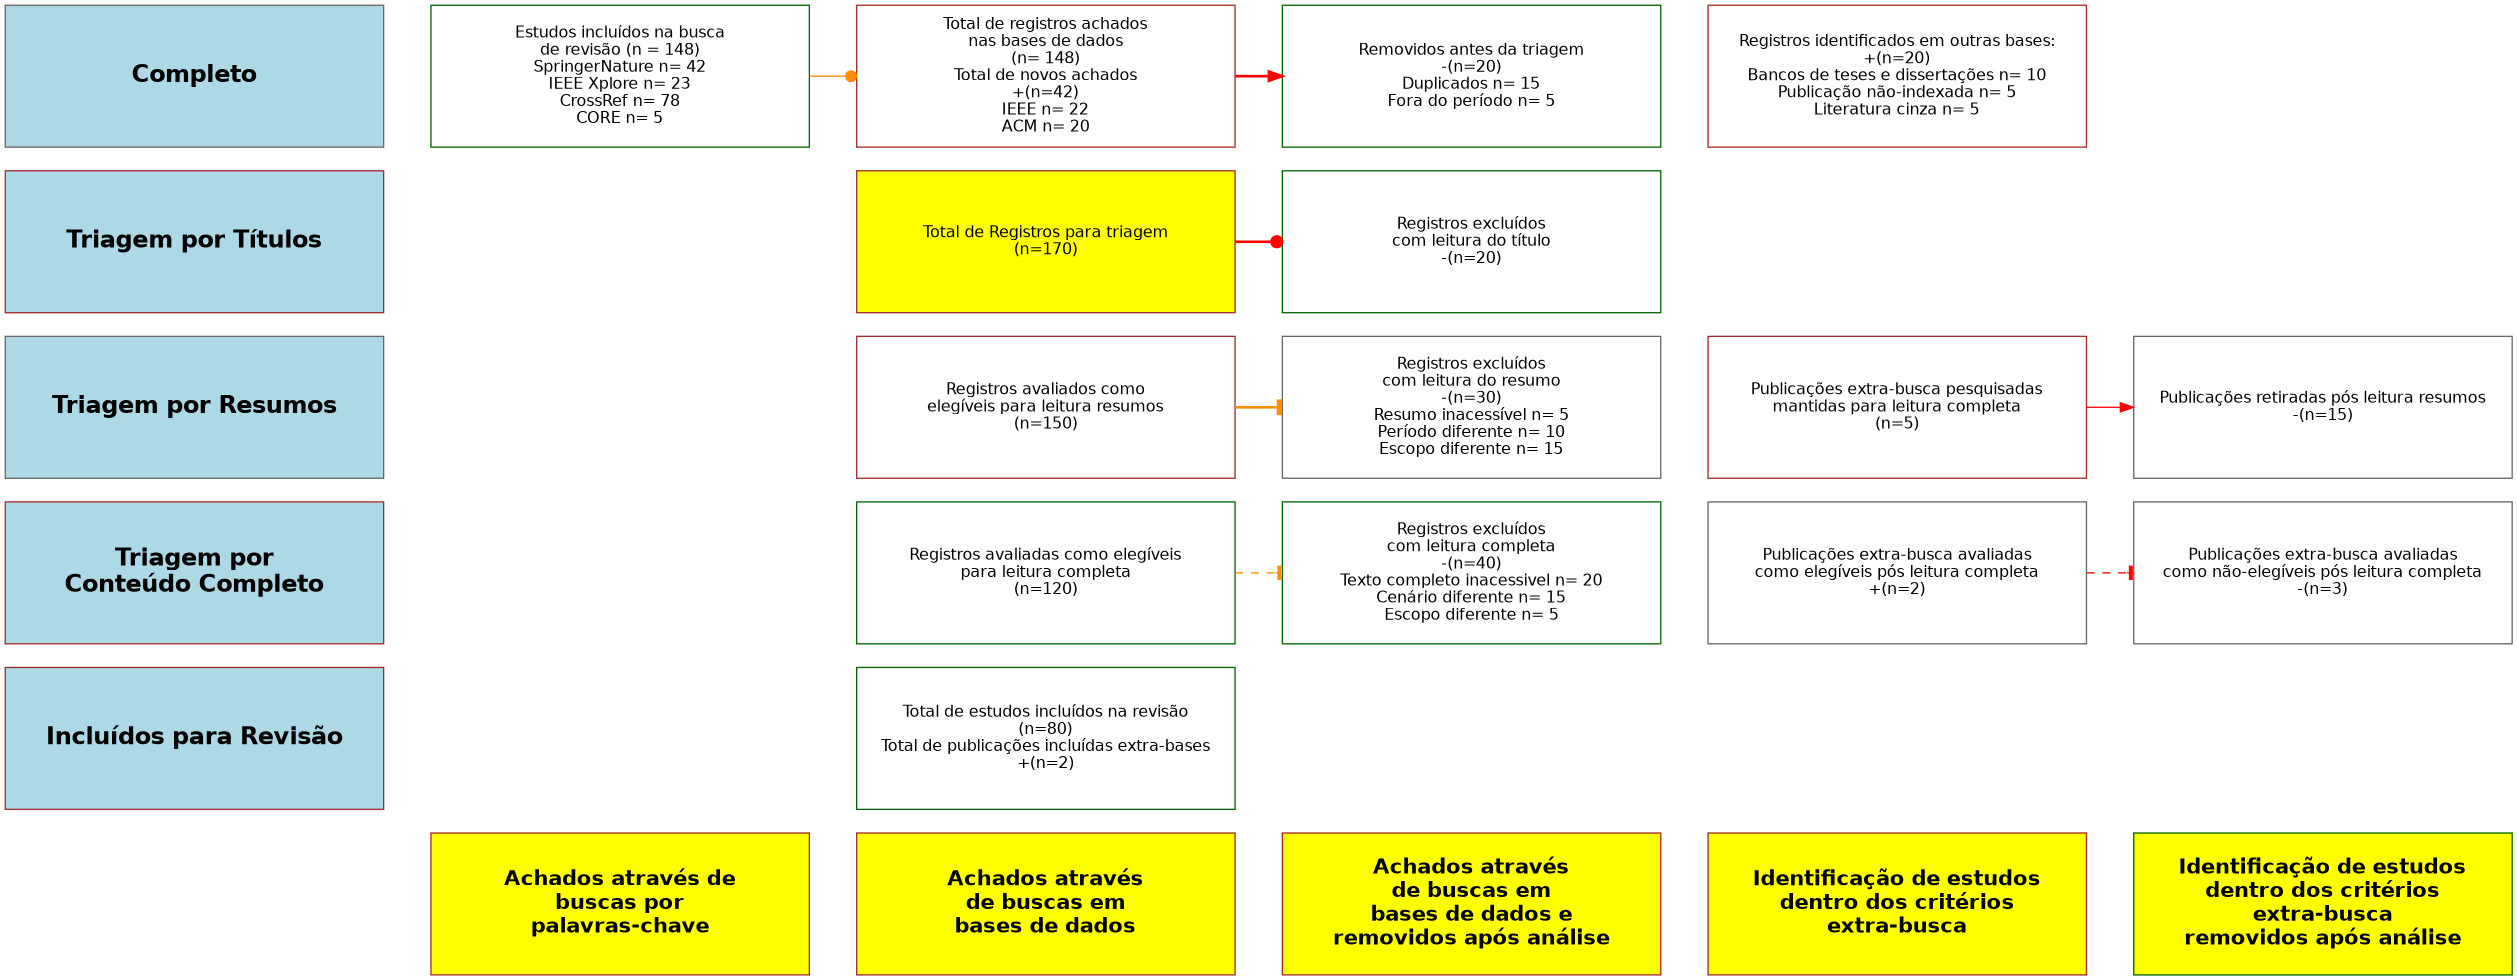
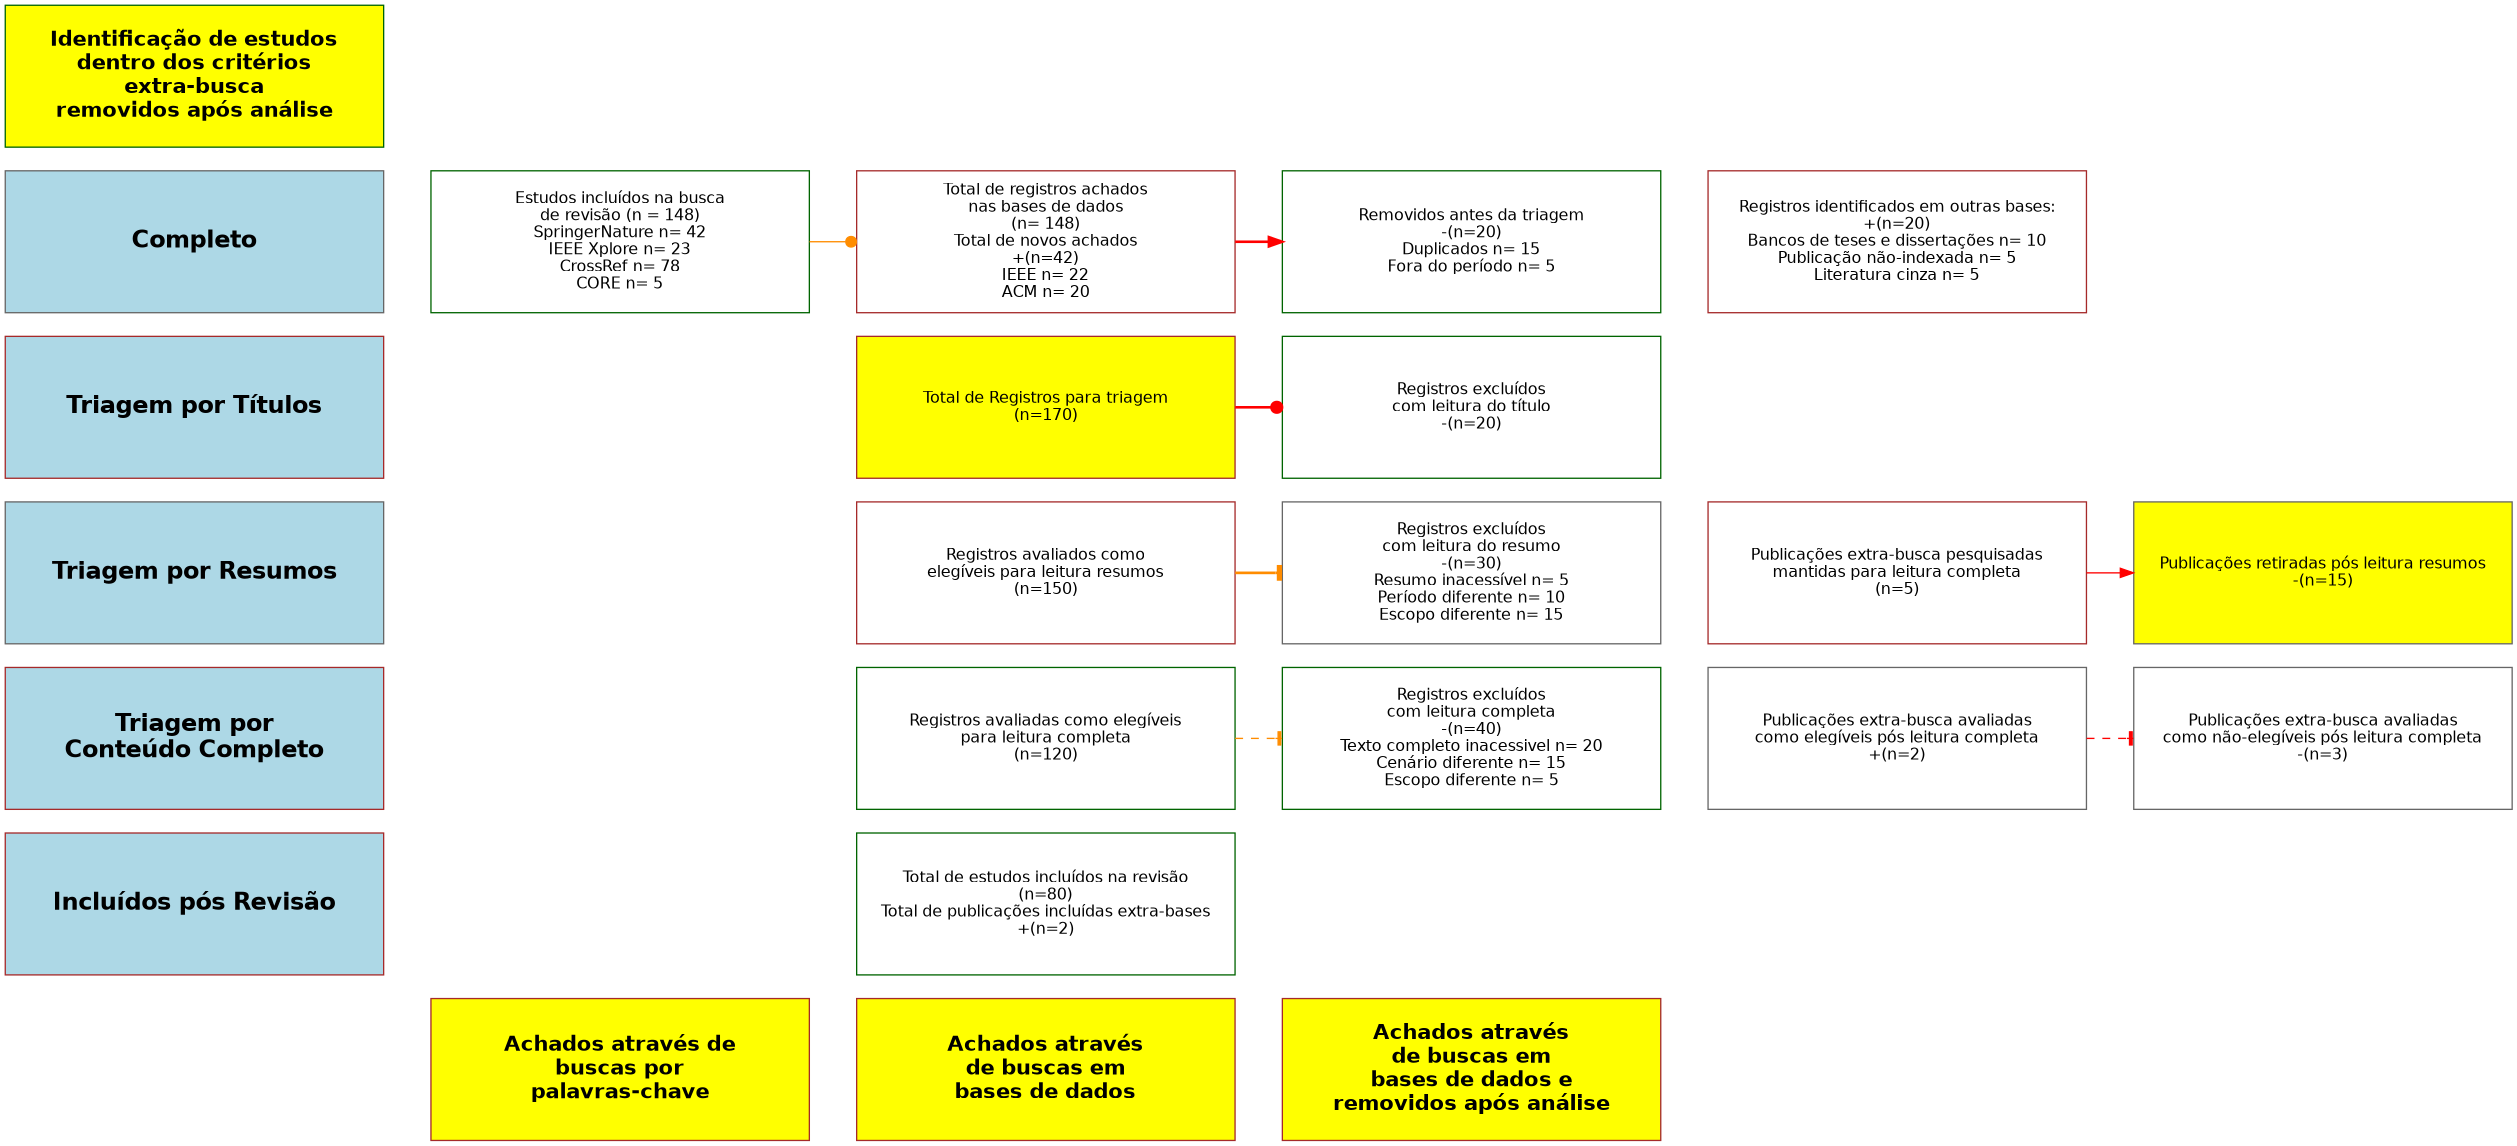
(2323, 407) -> (2323, 573)
(194, 738) -> (194, 904)
(1897, 904) -> none
